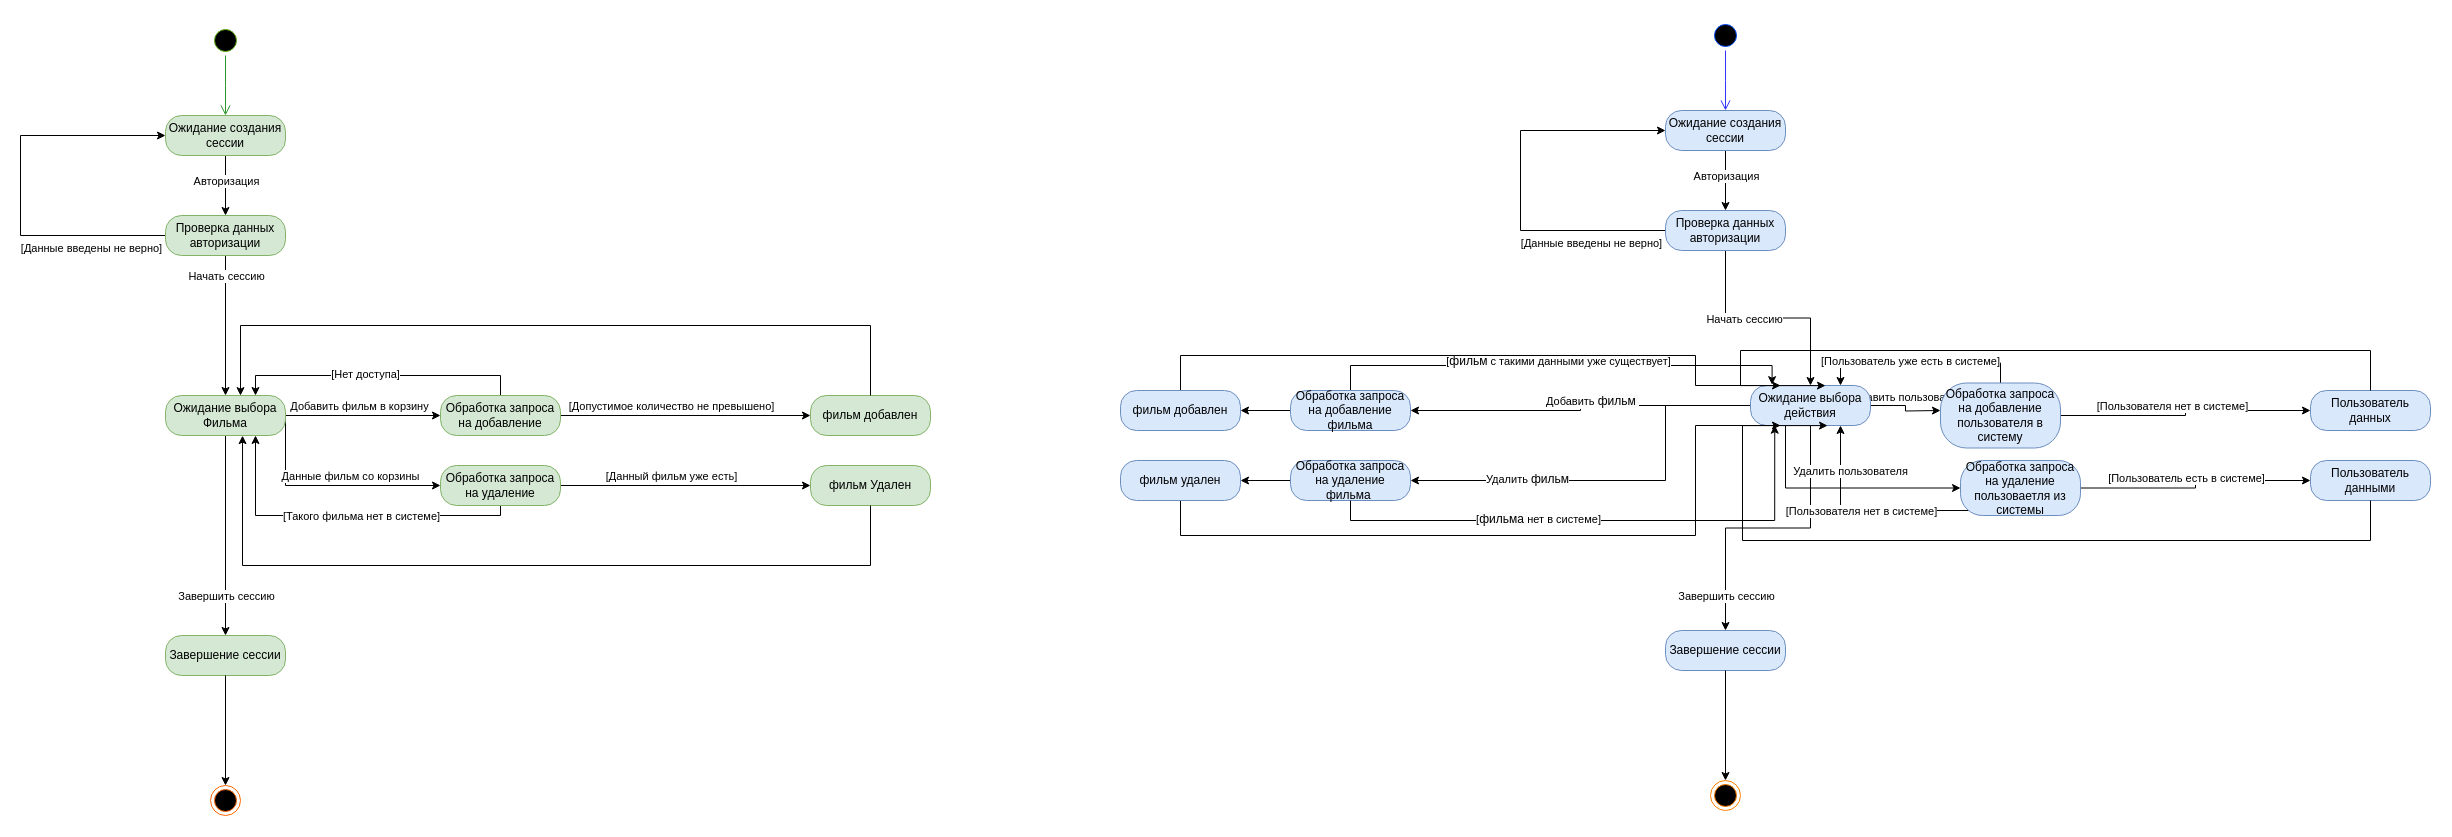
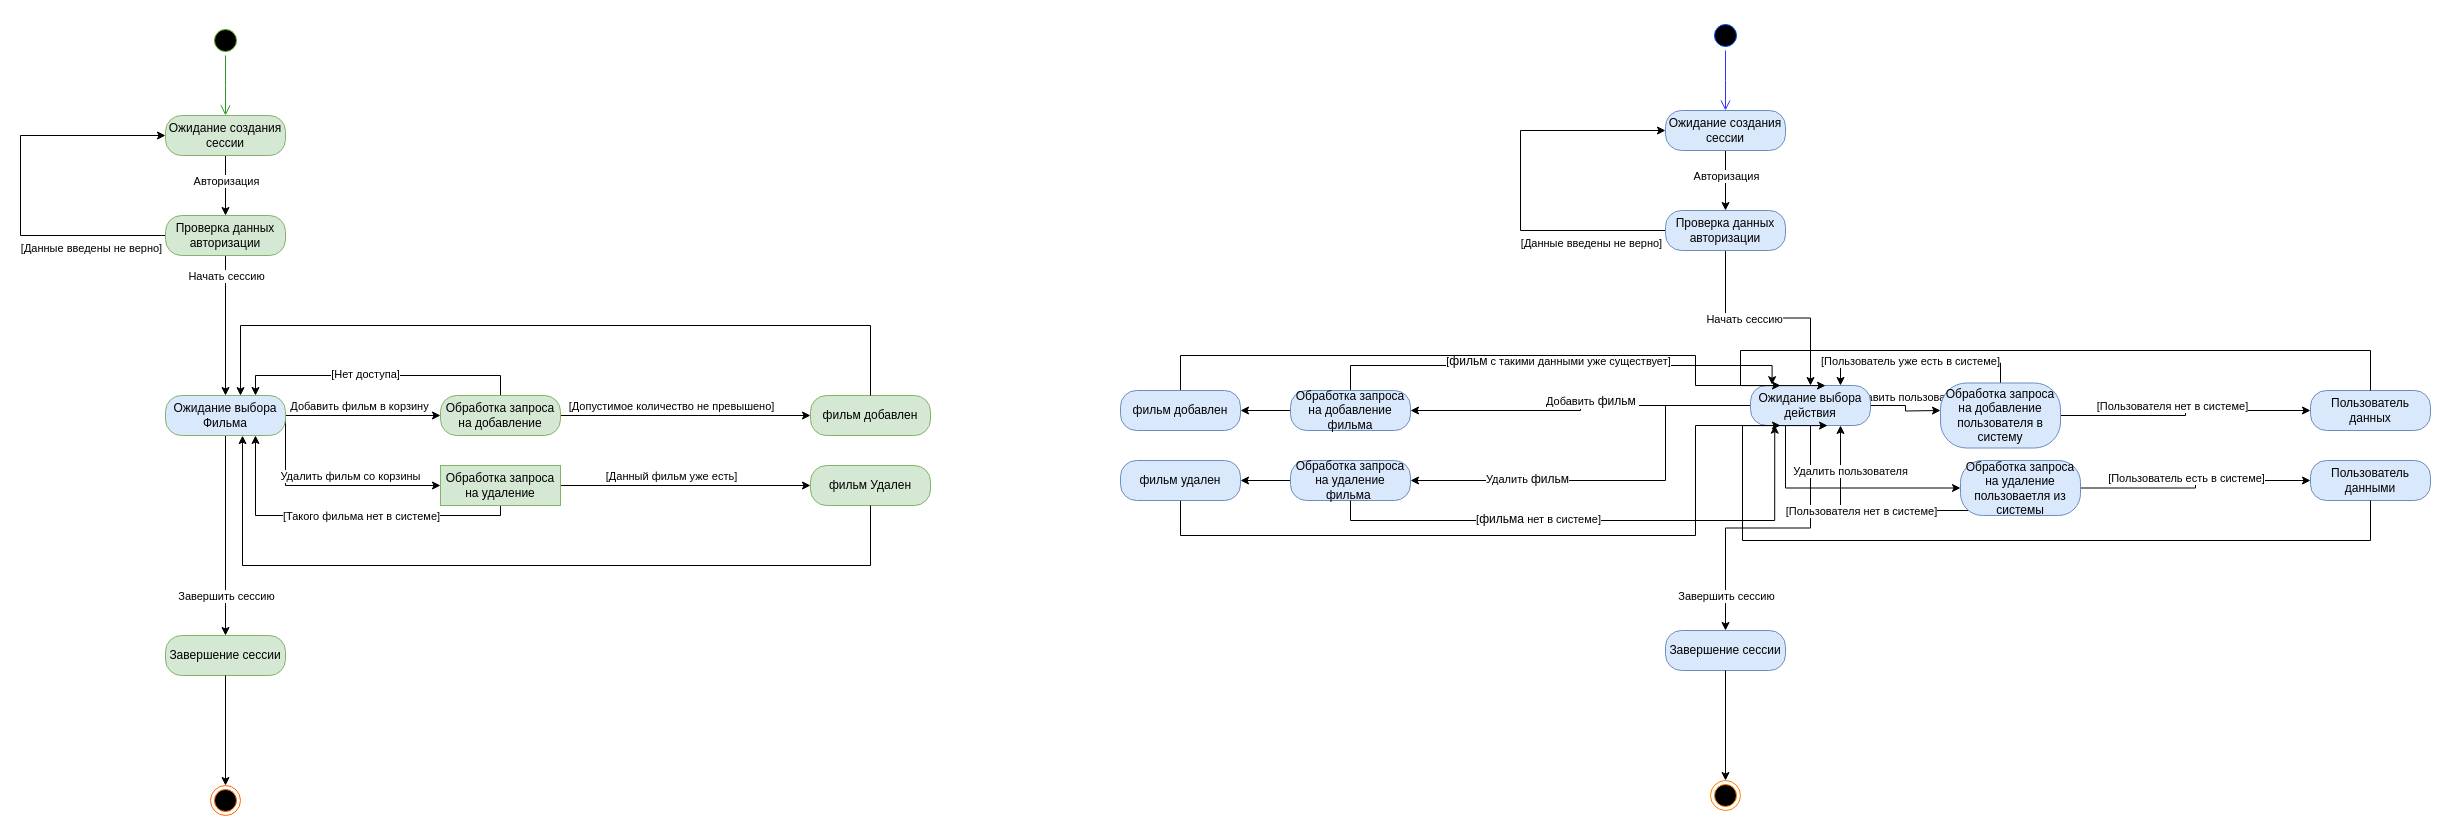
(226, 416) -> (226, 416)
(351, 477) -> (351, 477)
(501, 486) -> (501, 486)
